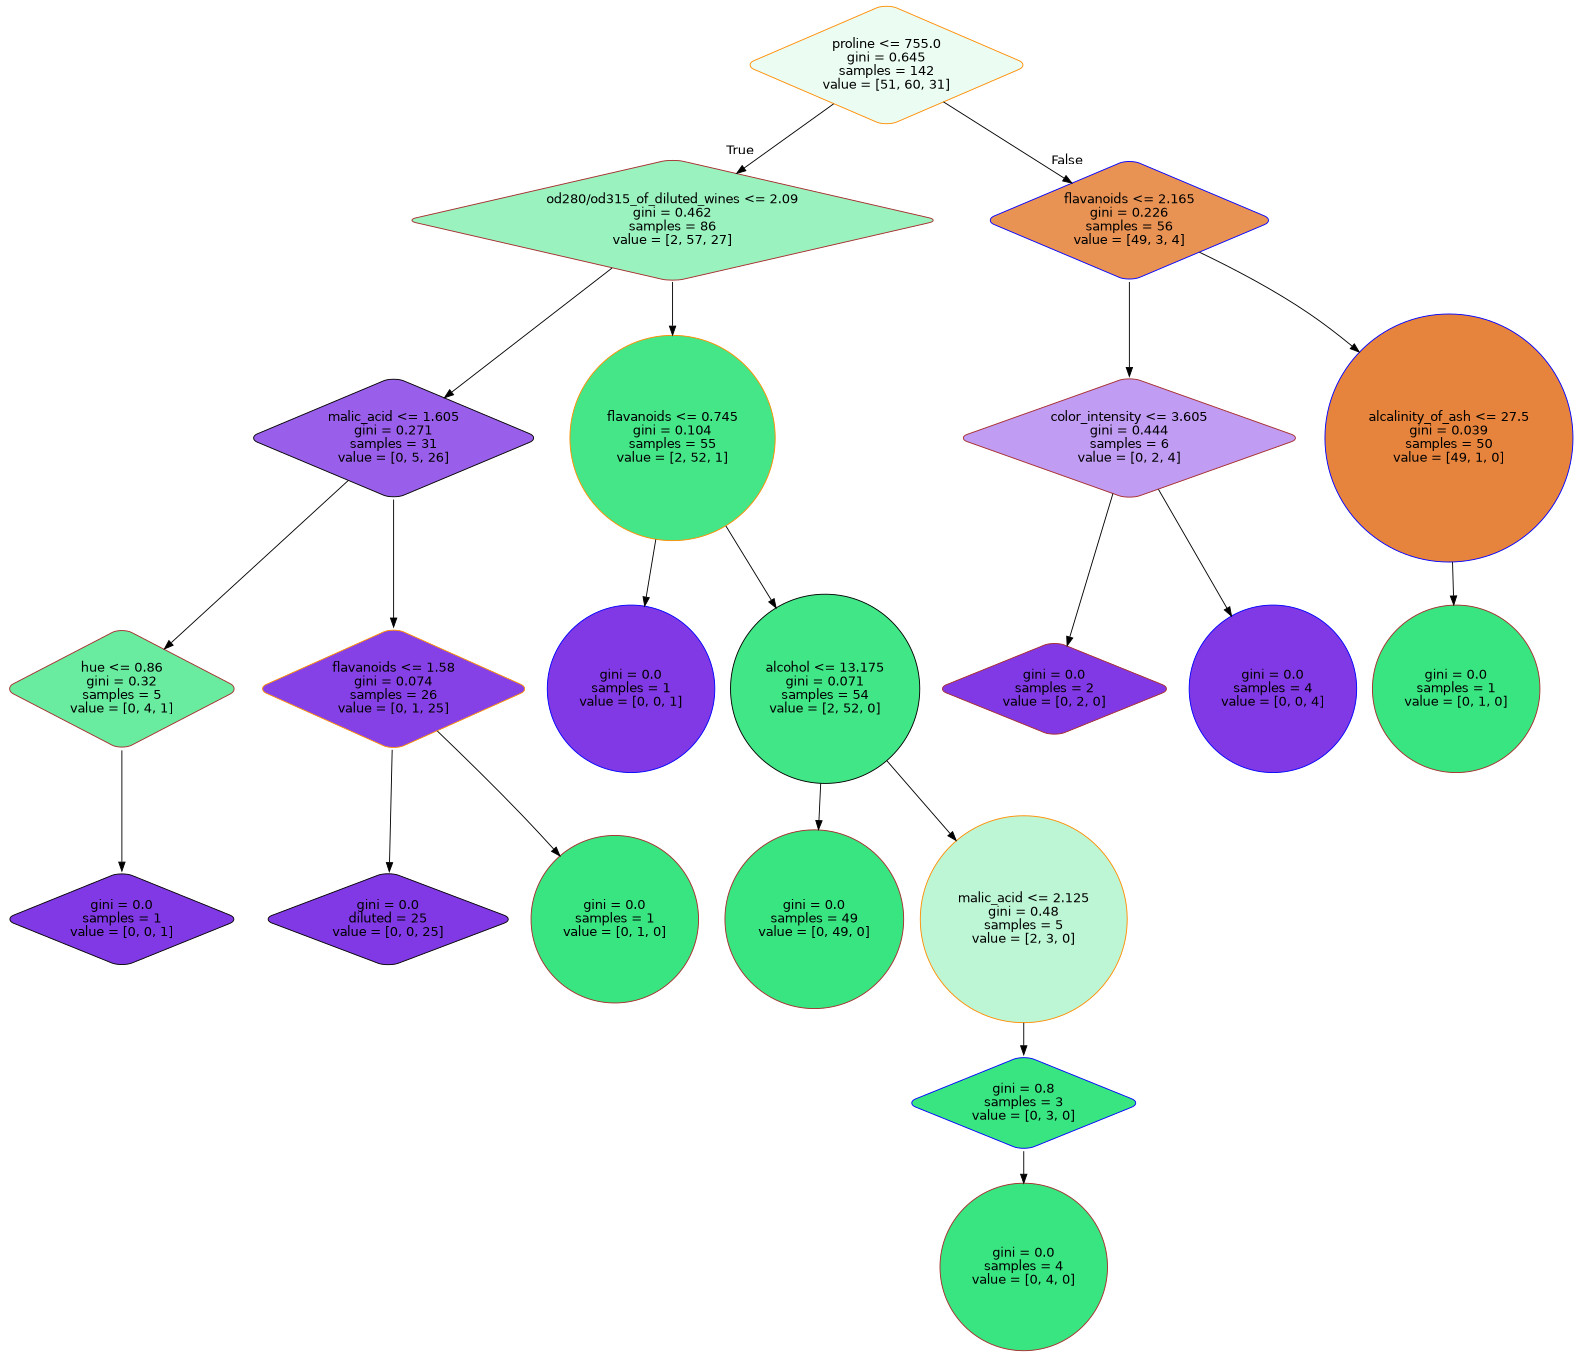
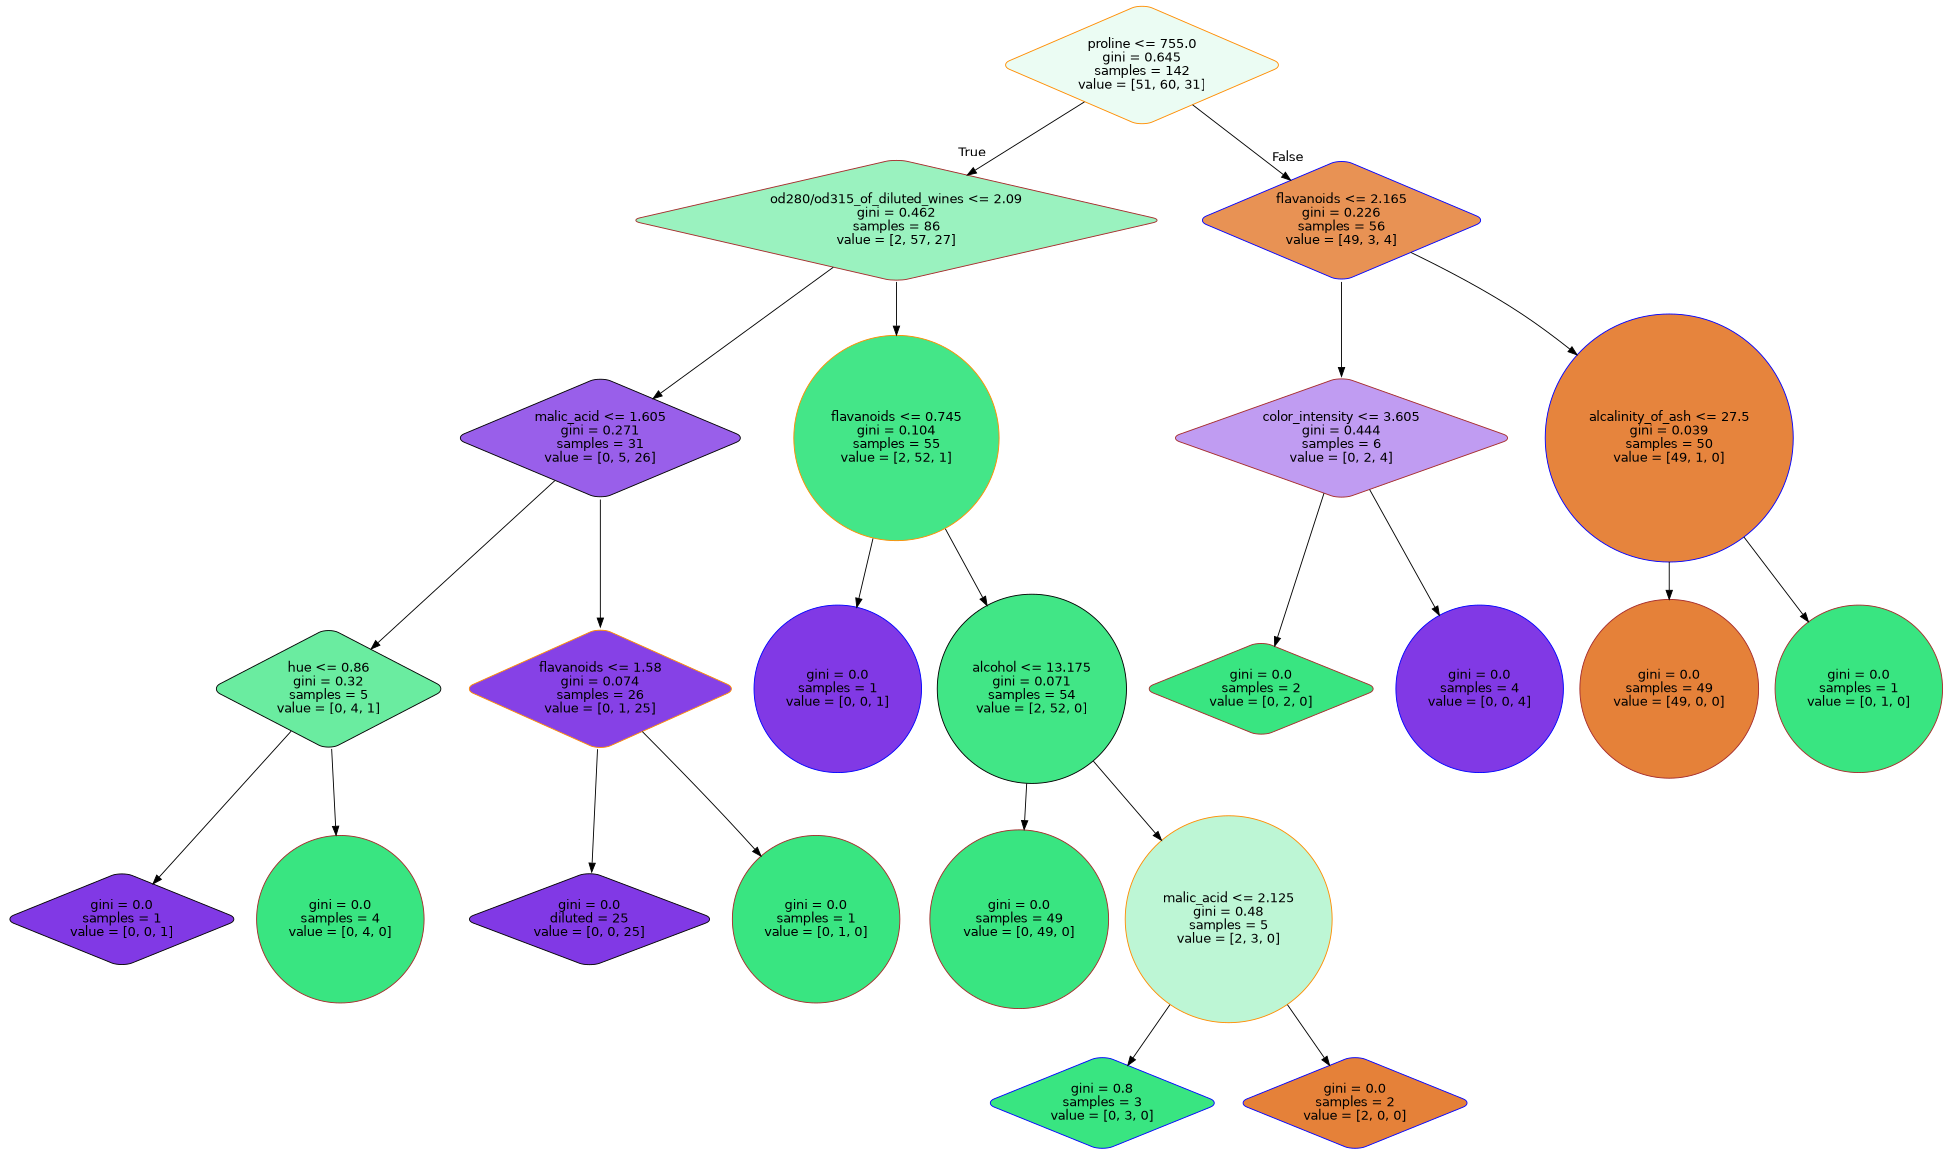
(122, 689) -> (329, 689)
(1054, 689) -> (1261, 689)
none -> (1669, 689)
none -> (1355, 1103)
(1024, 1163) -> (334, 788)
